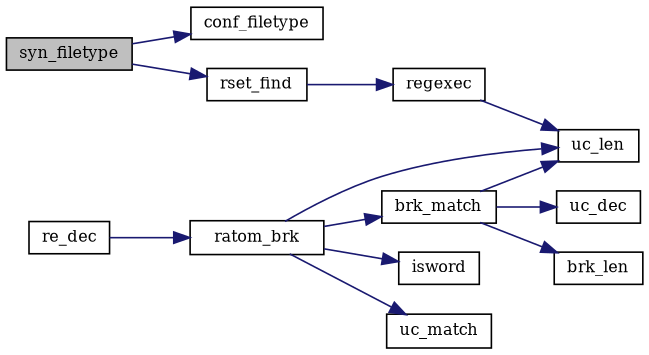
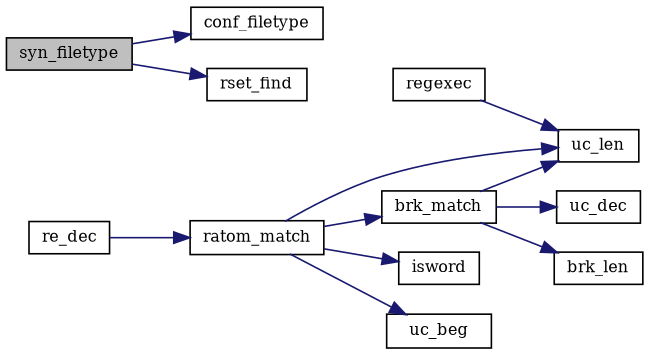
(342, 85) -> none
(257, 238) -> (257, 238)
(439, 331) -> (439, 331)
